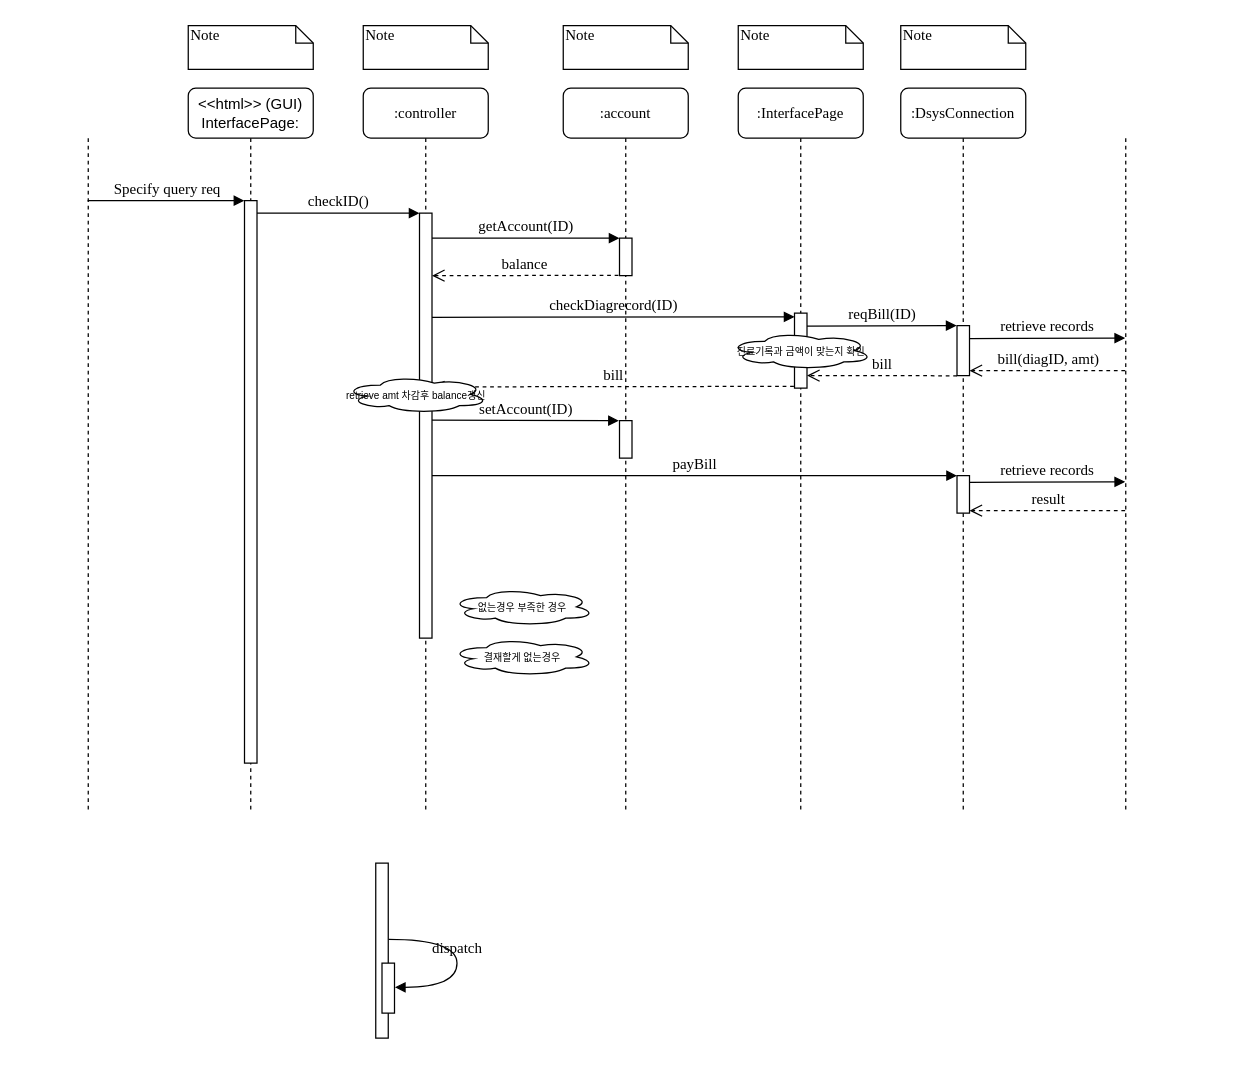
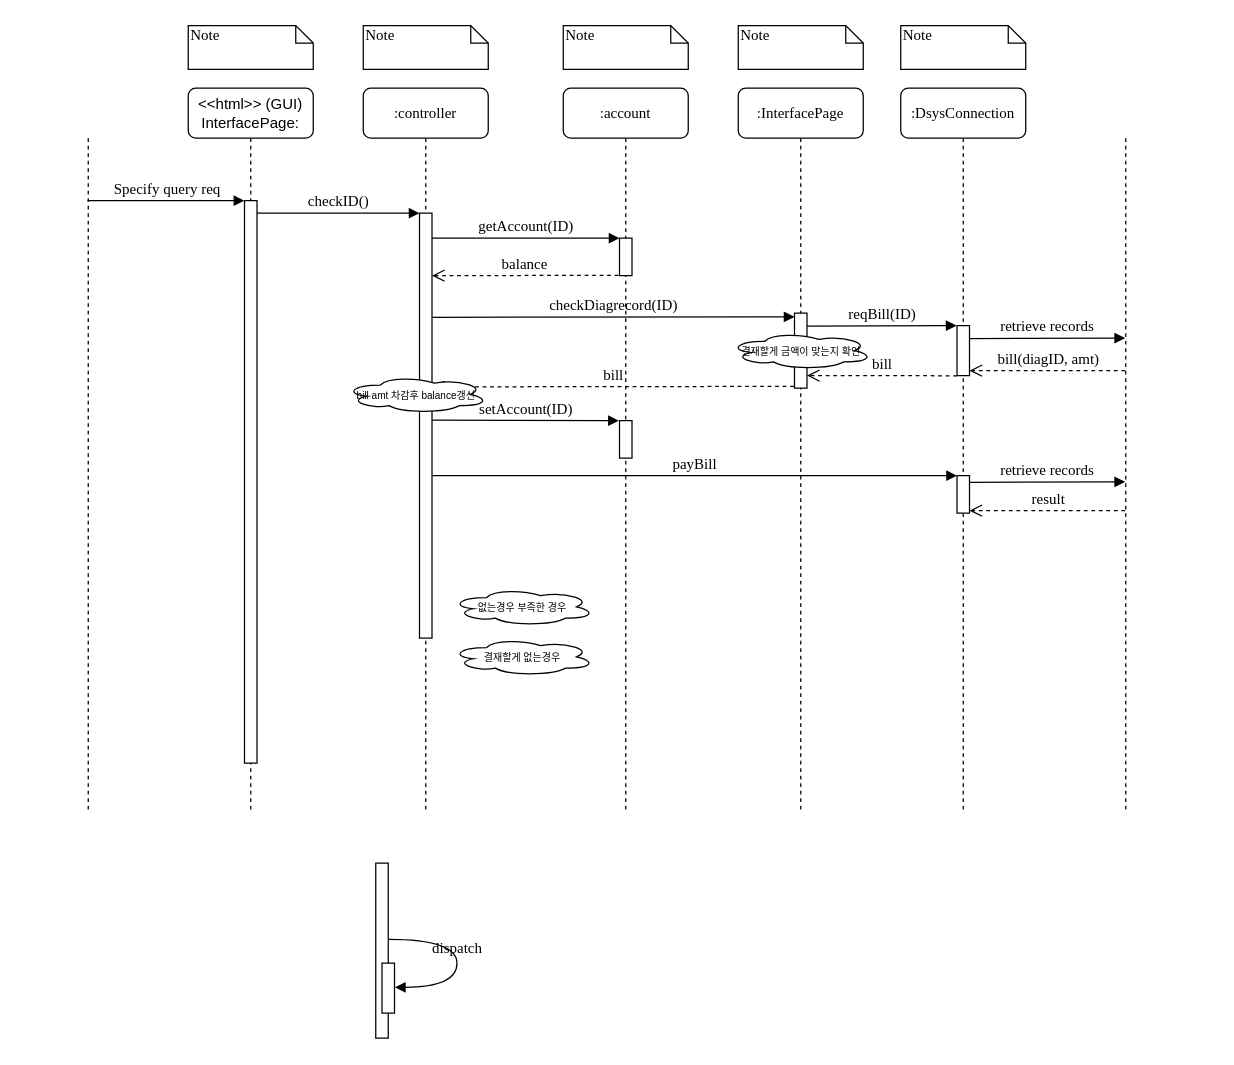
(801, 351) -> (801, 351)
(416, 394) -> (416, 394)
